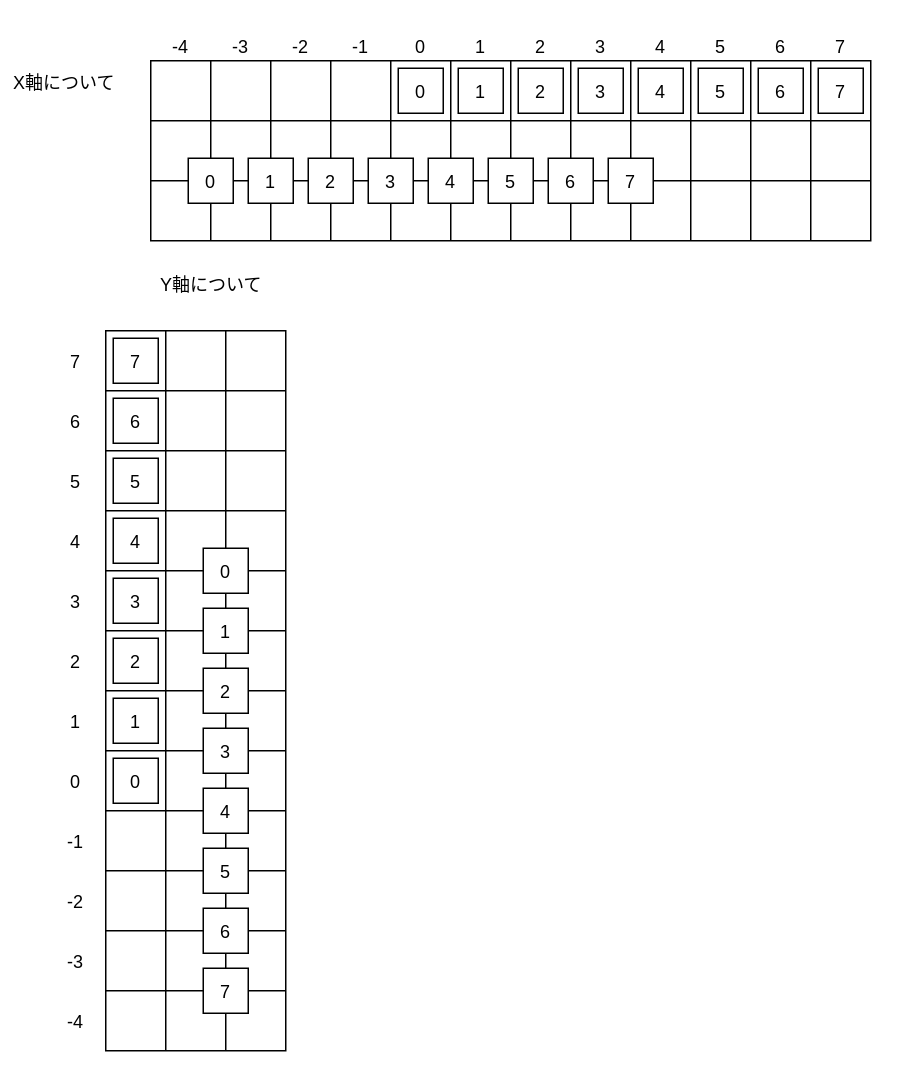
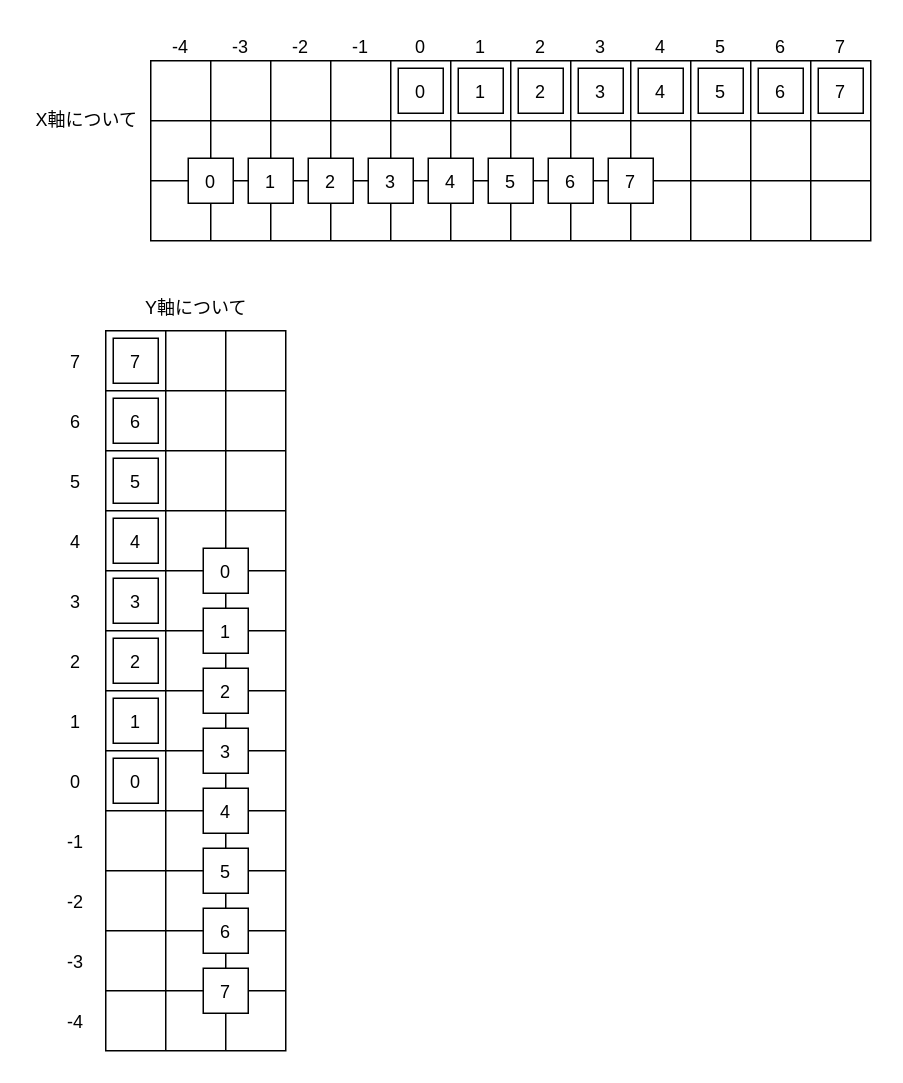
(65, 83) -> (87, 121)
(211, 286) -> (196, 308)
